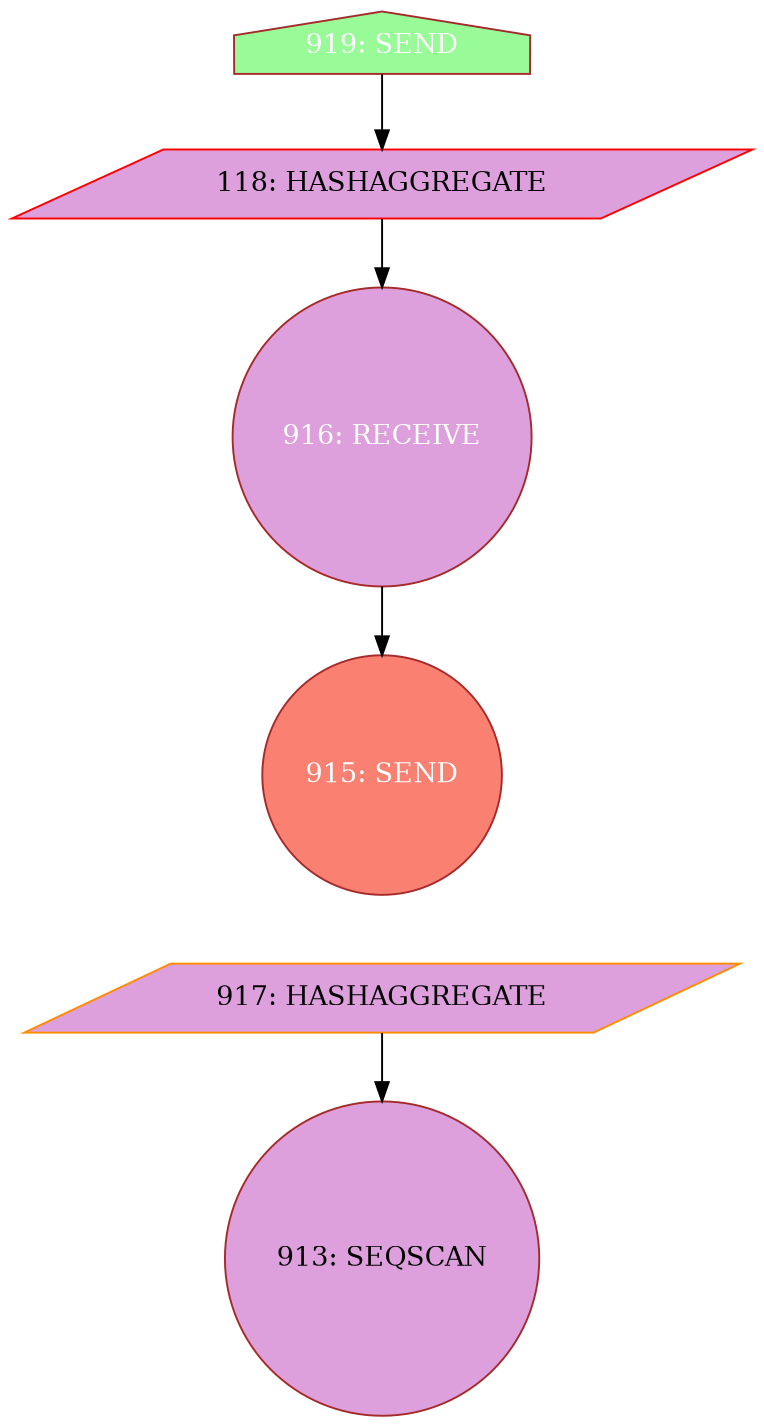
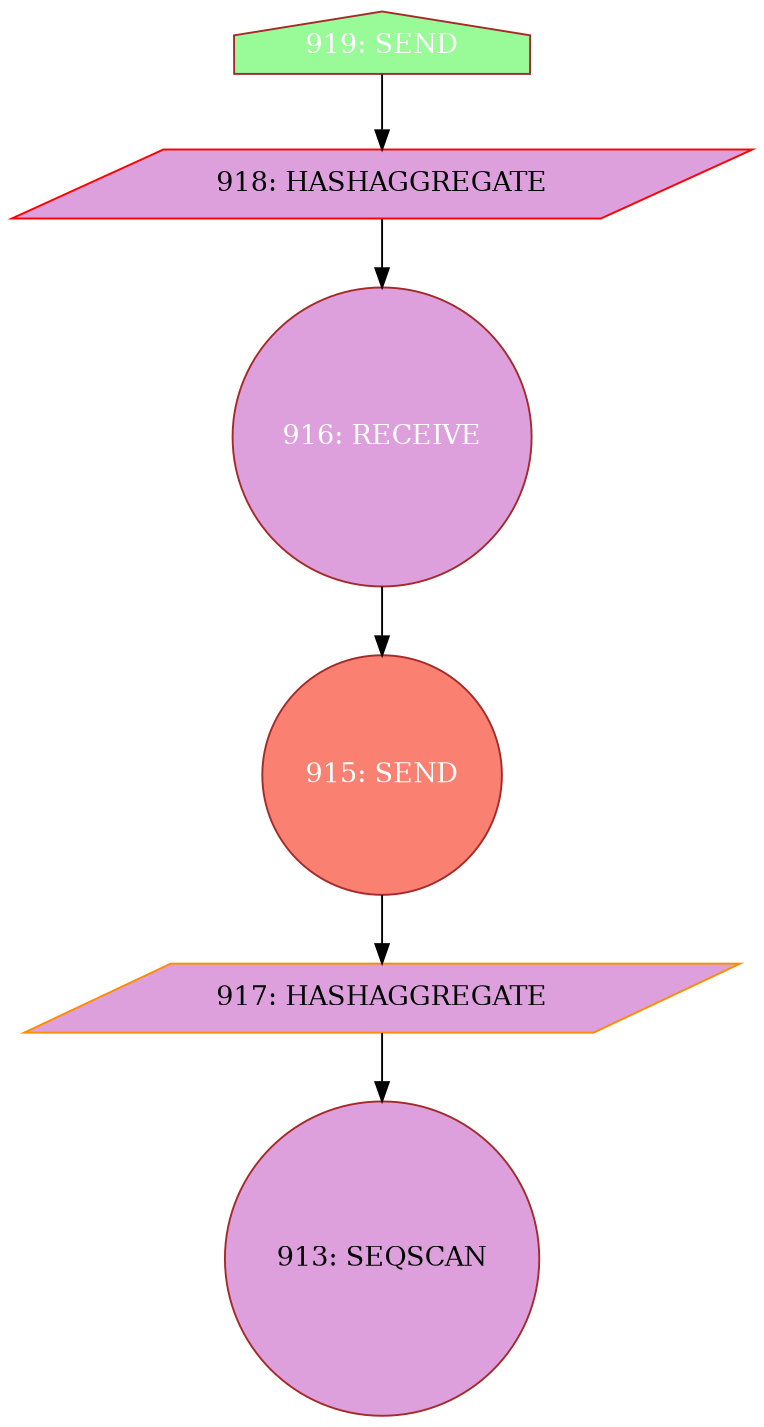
(382, 184) -> (382, 184)
none -> (382, 919)
